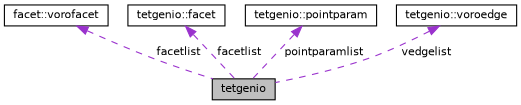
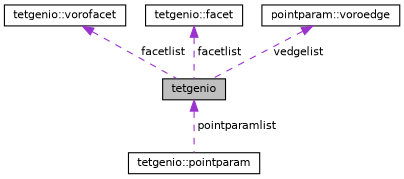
(56, 15) -> (65, 15)
(457, 15) -> (331, 15)
(273, 57) -> (194, 132)
